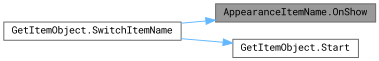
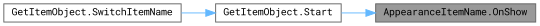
(193, 22) -> (354, 13)
